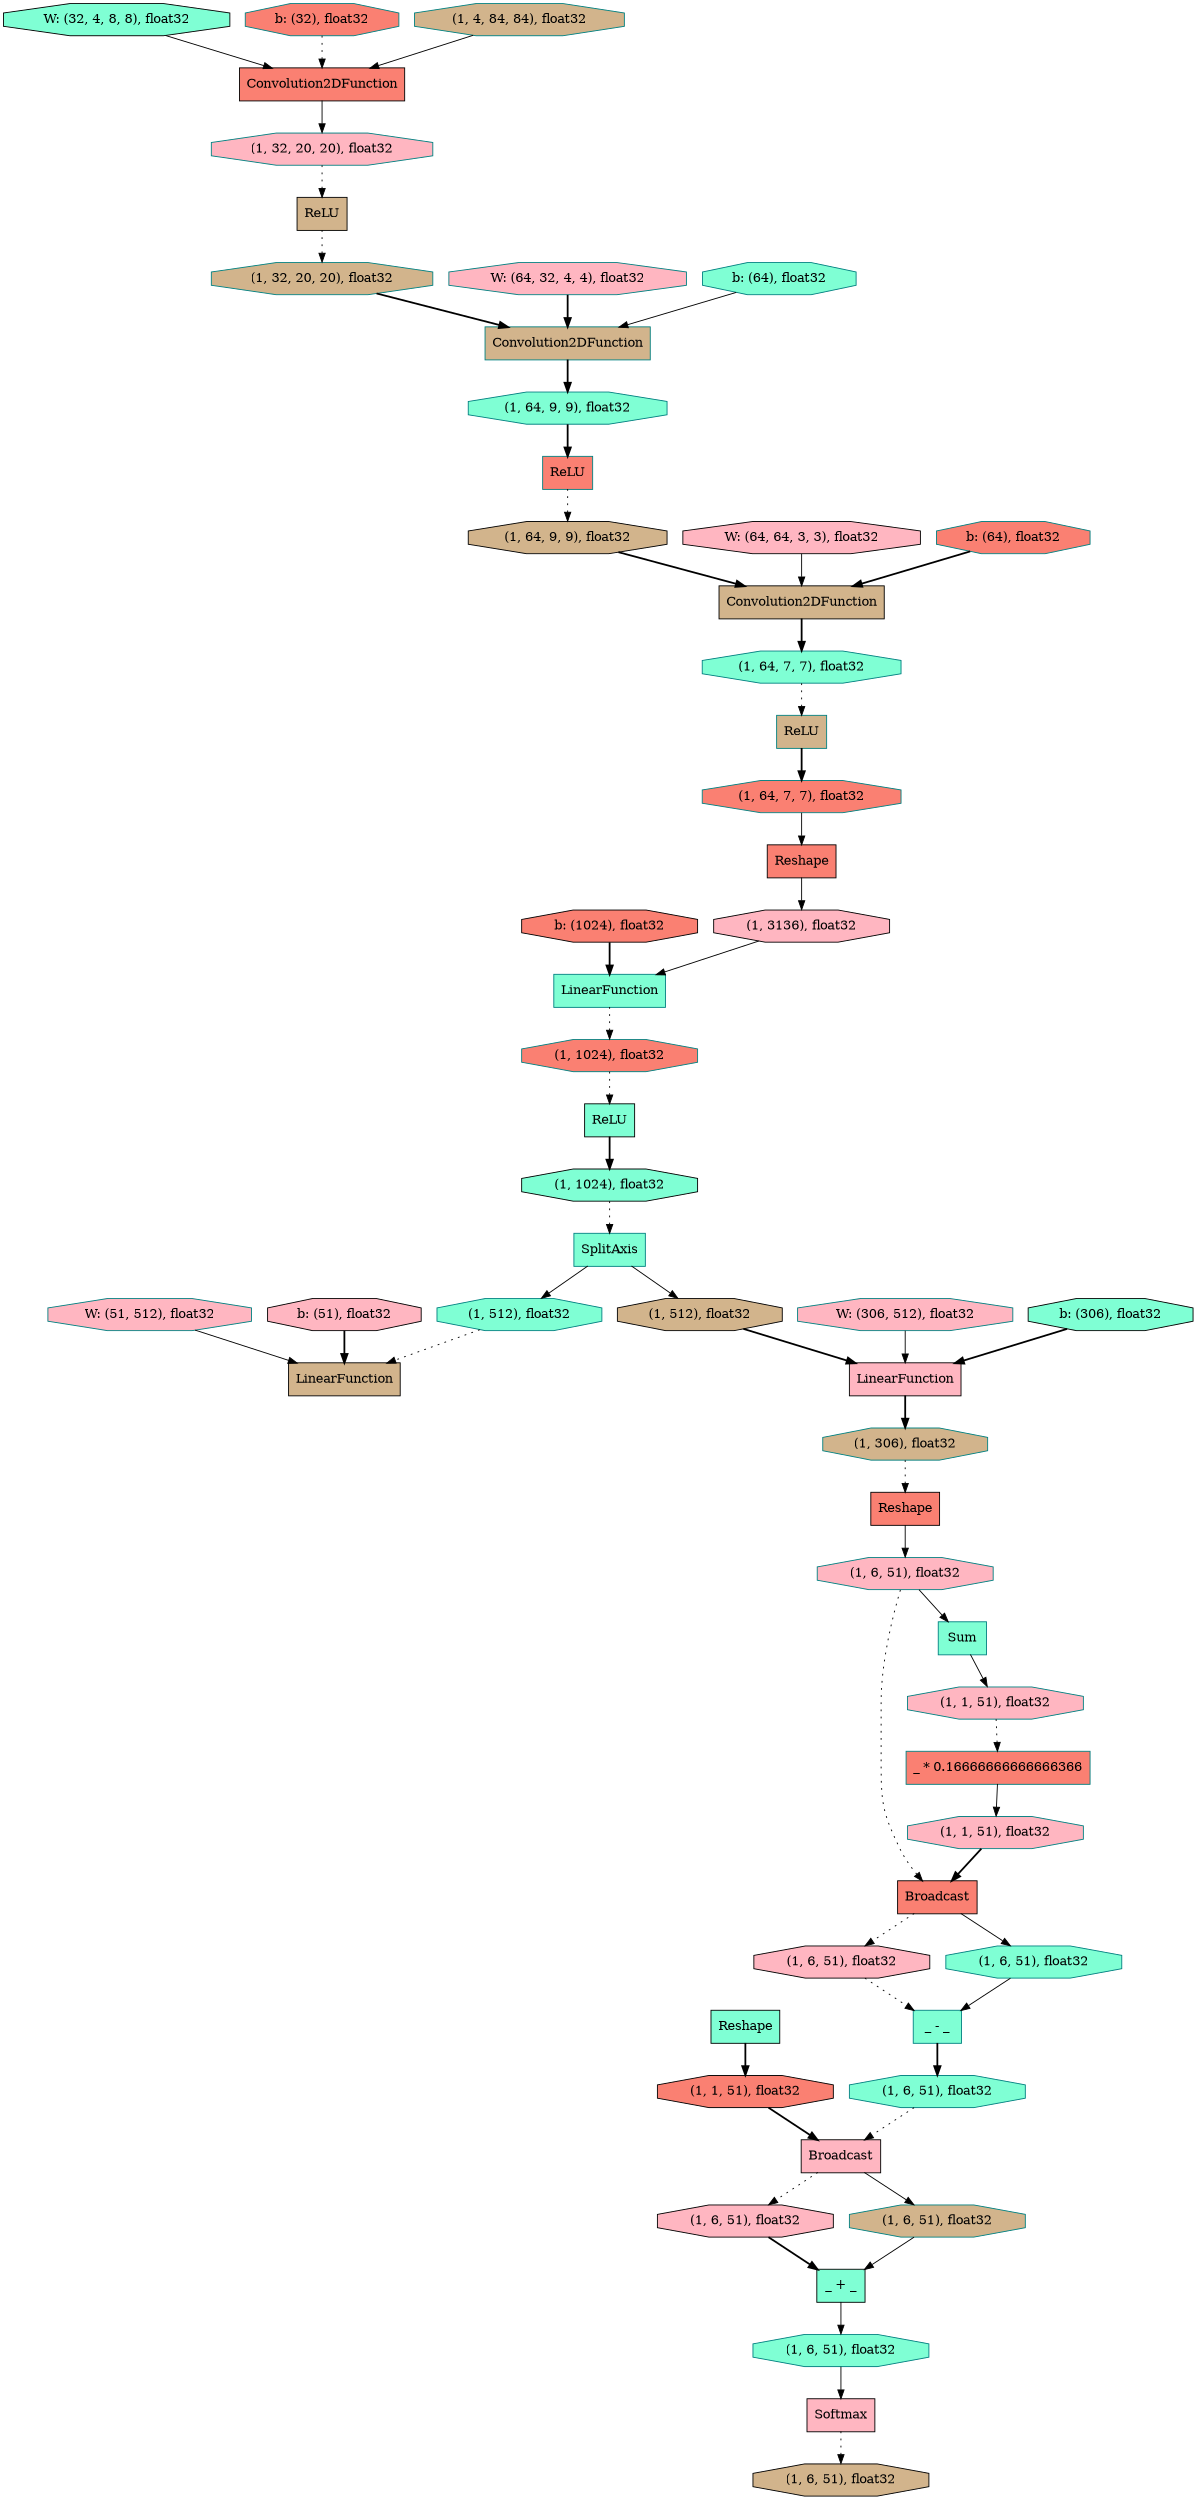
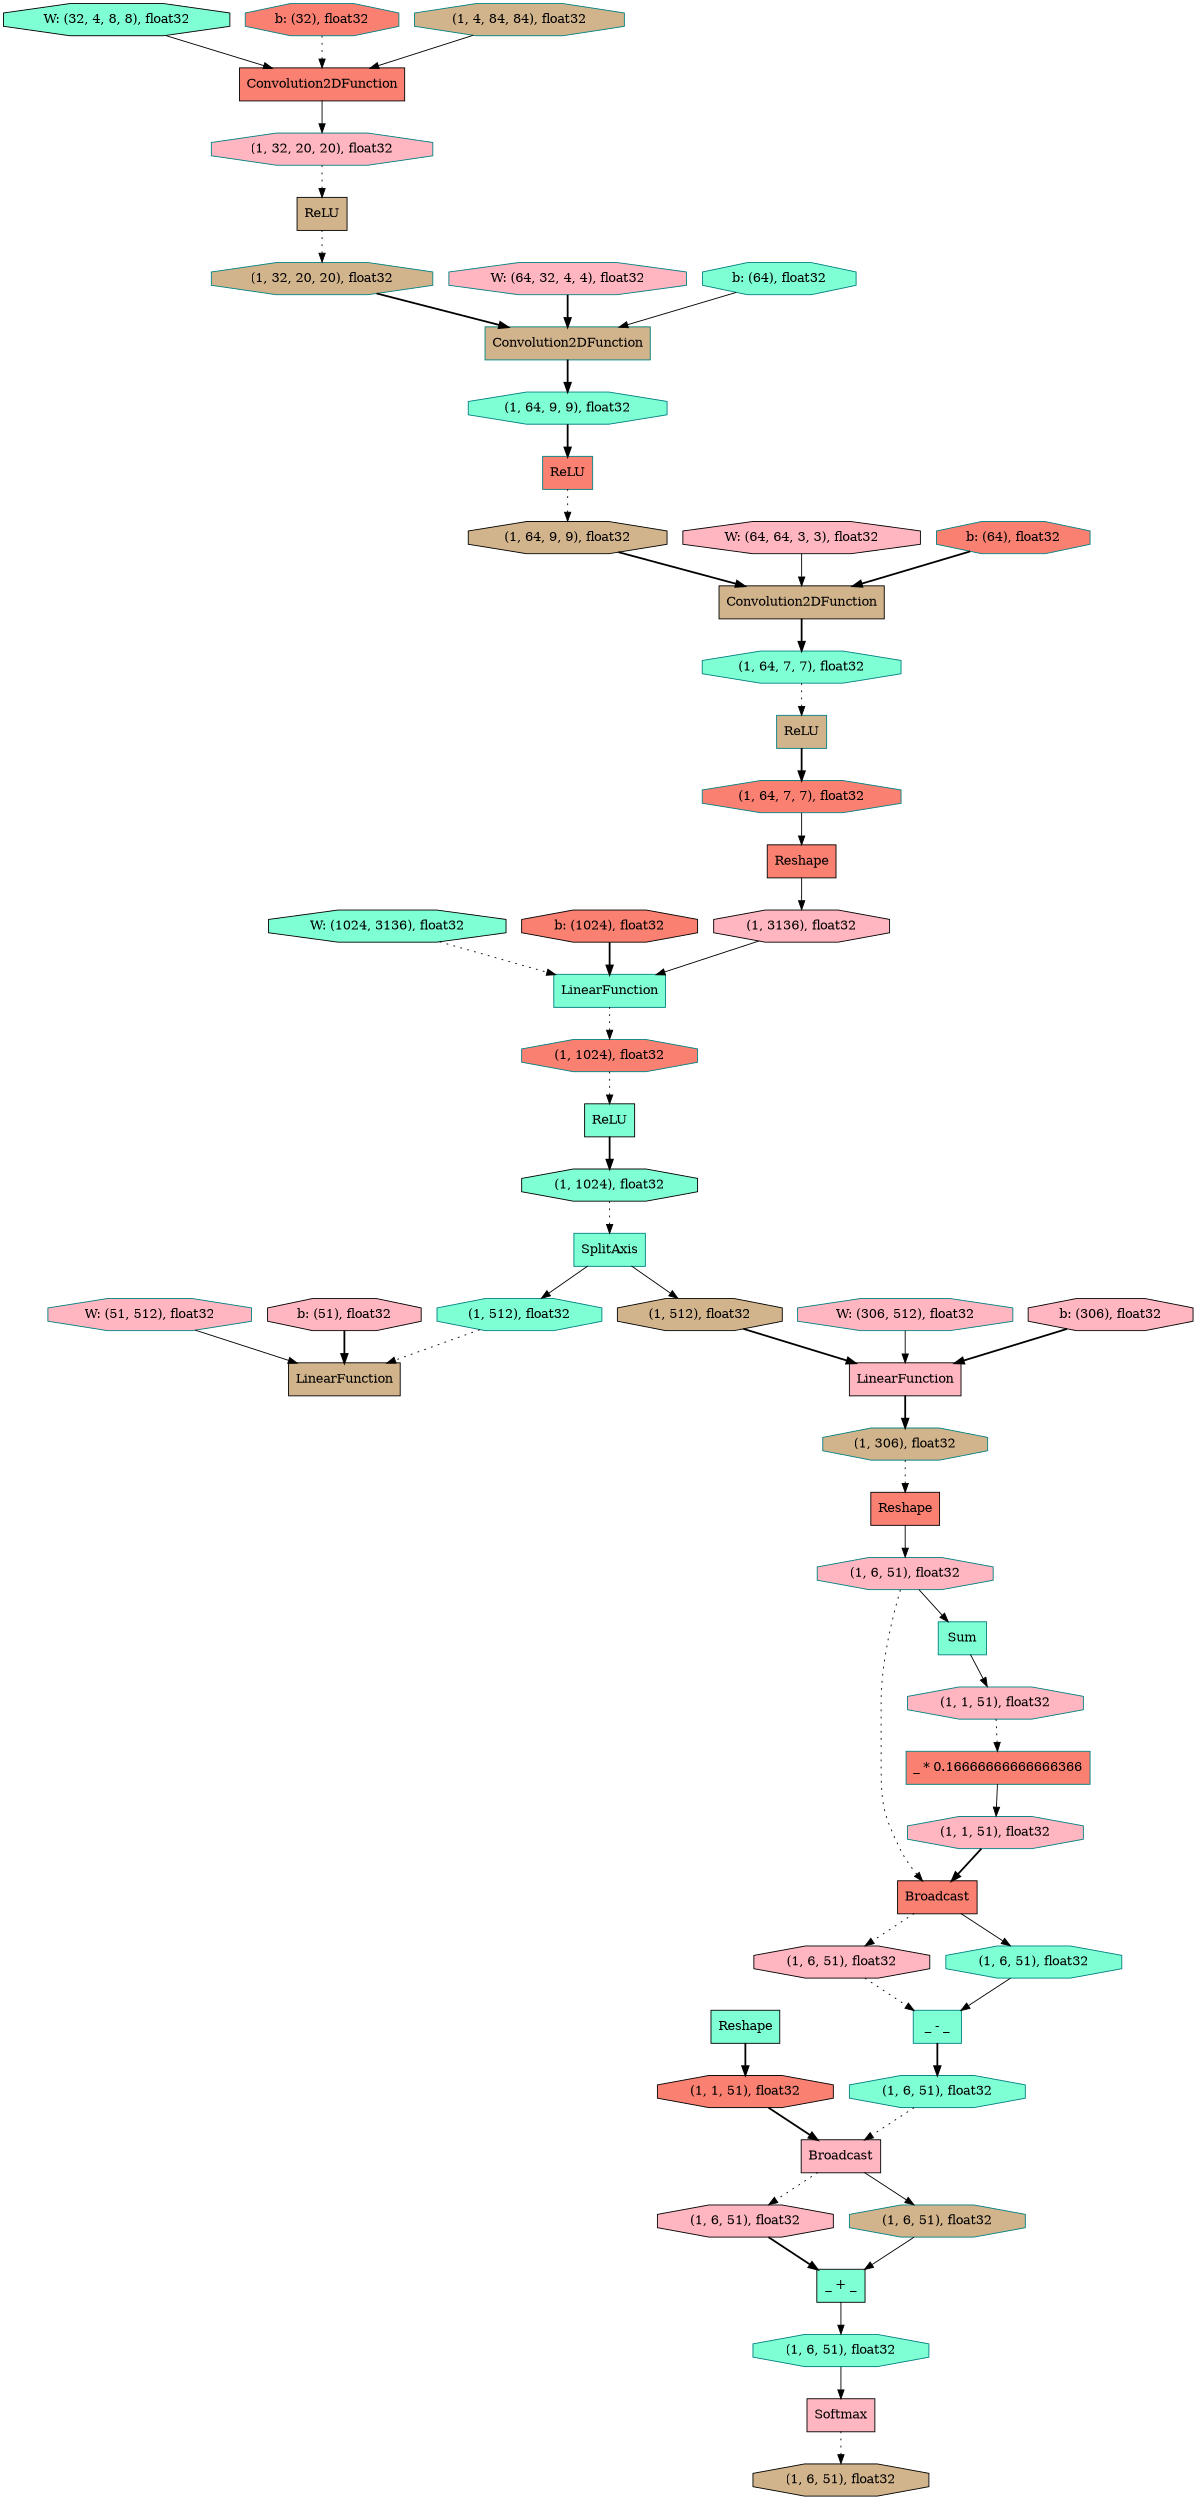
none -> (387, 926)
(1111, 1315) -> (1111, 1315)
